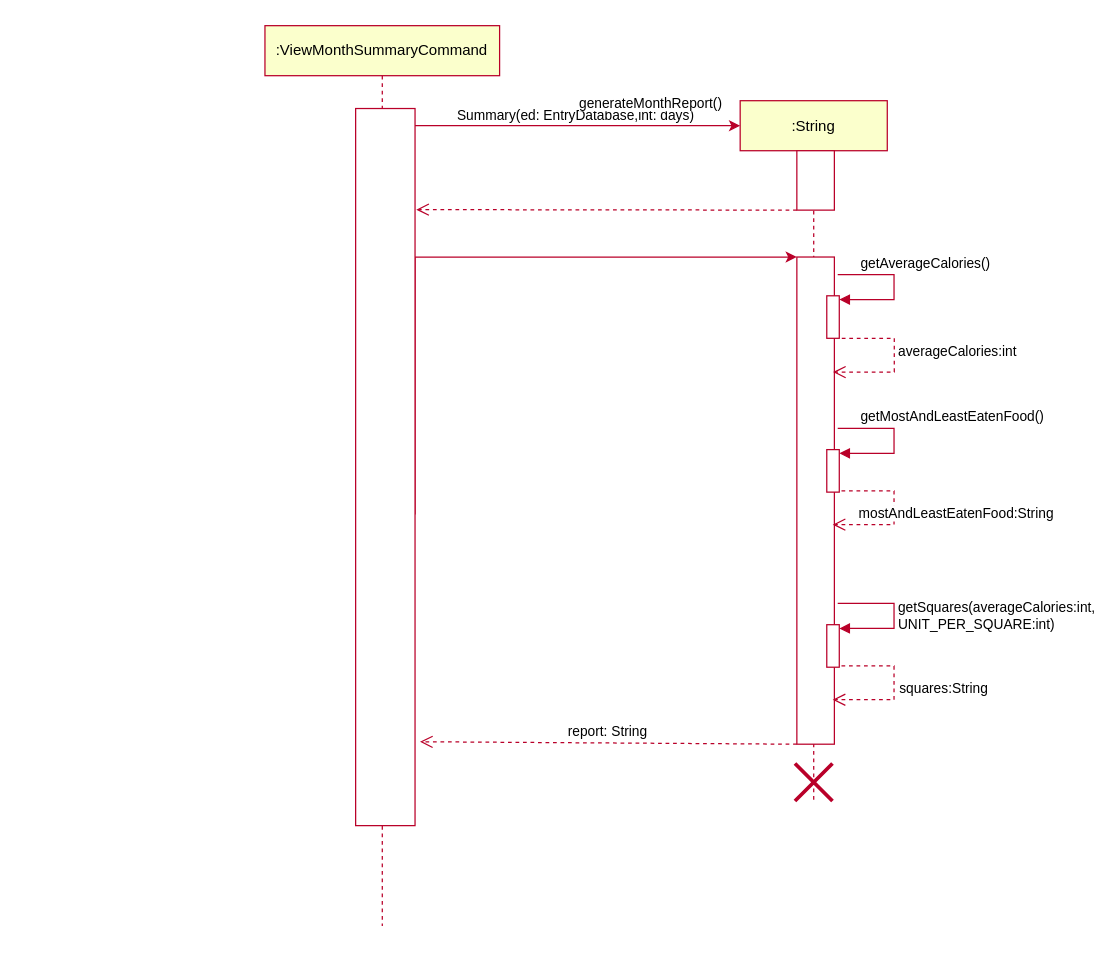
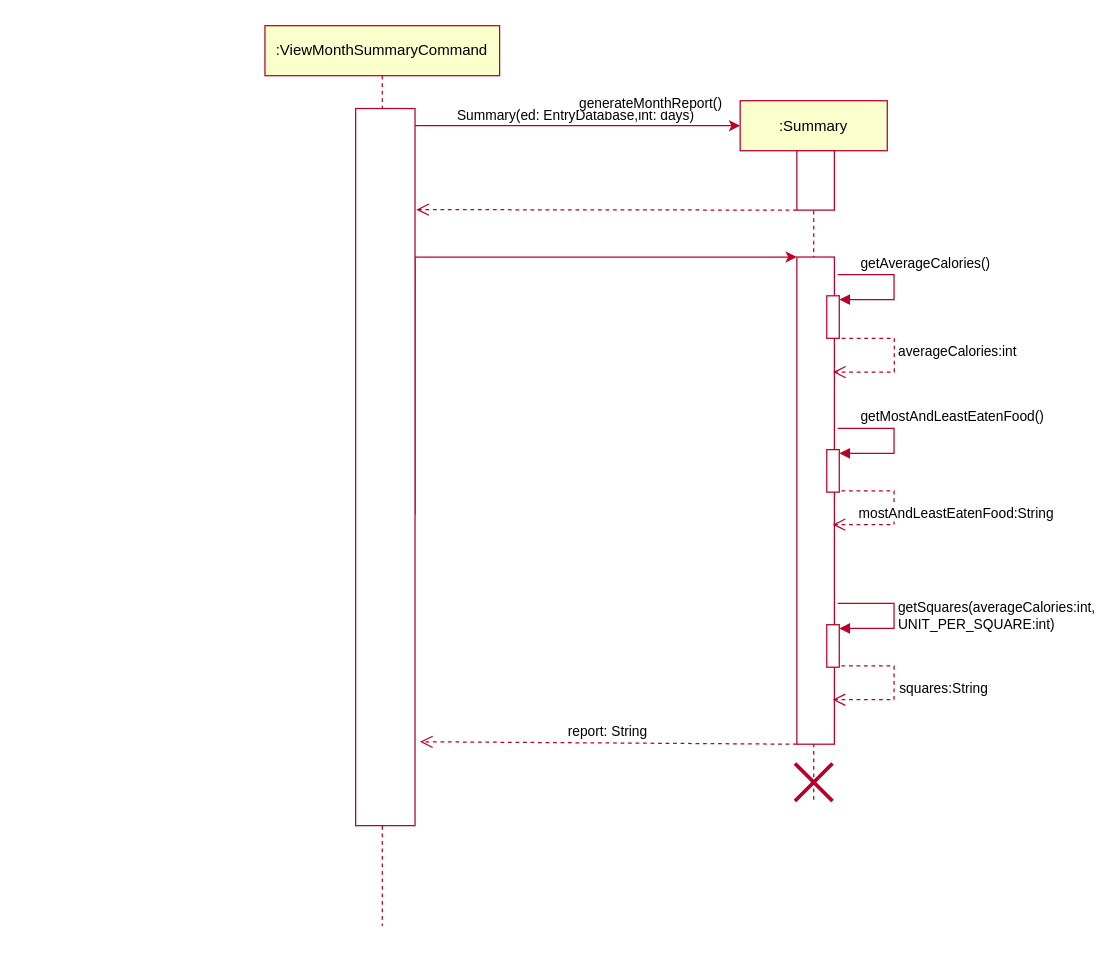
(813, 126) -> (813, 126)
